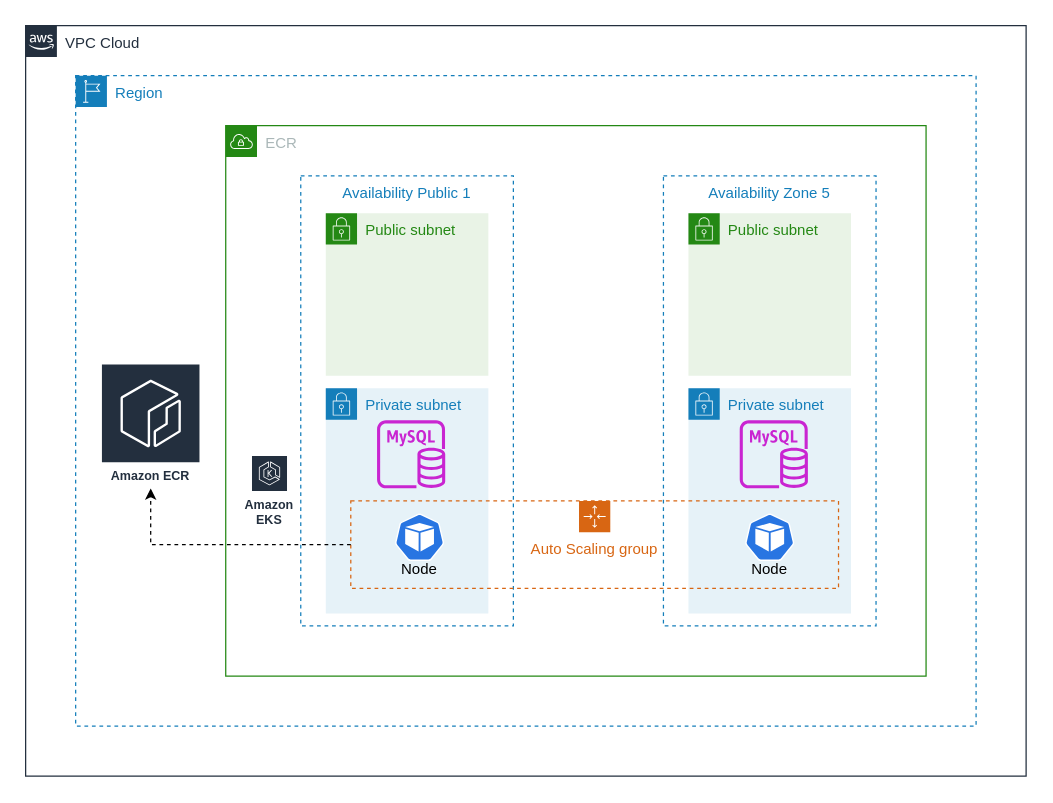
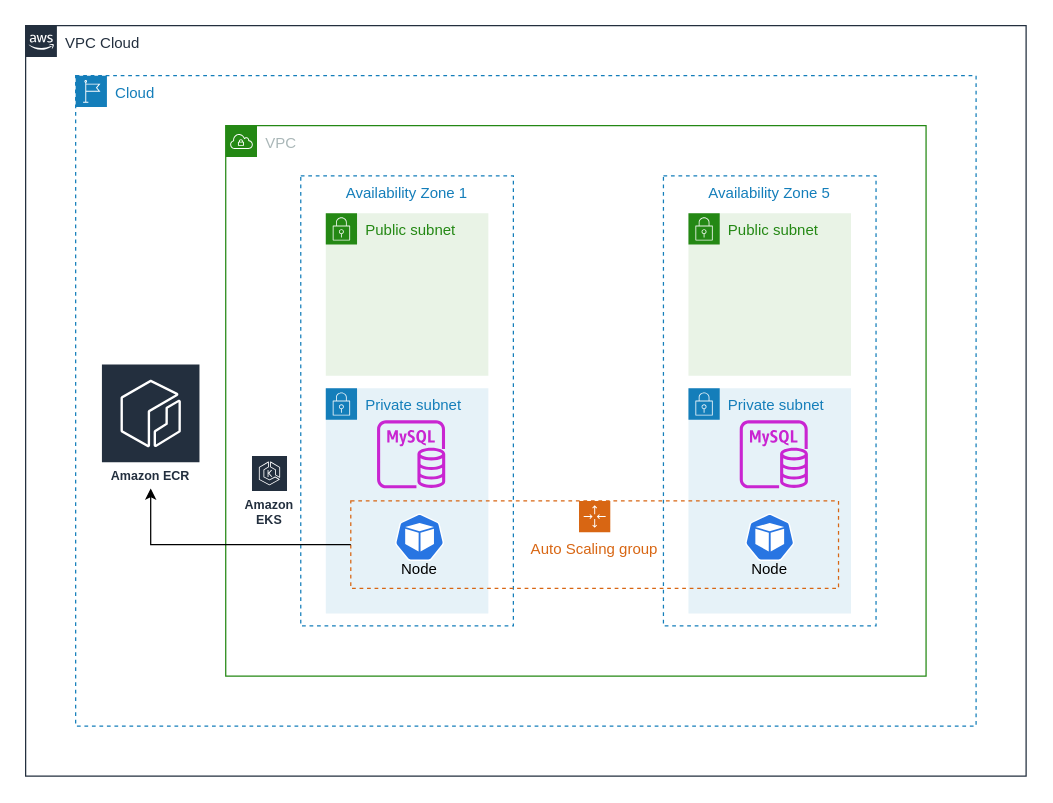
(139, 93) -> (135, 93)
(278, 143) -> (278, 143)
(407, 193) -> (407, 193)
(226, 544) -> (226, 544)
